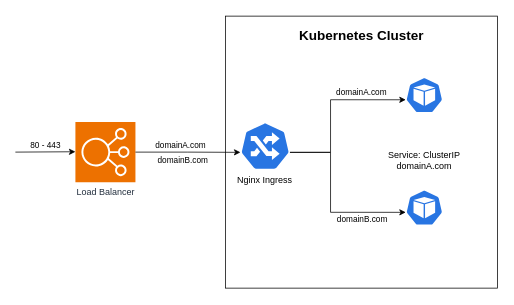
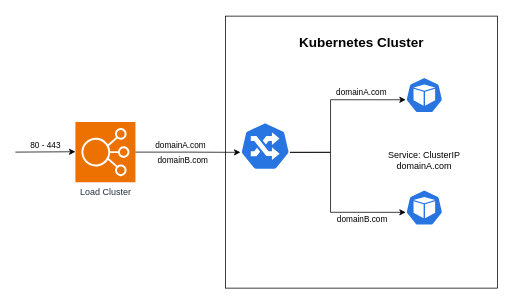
(361, 36) -> (361, 43)
(265, 180) -> none
(106, 193) -> (106, 193)
